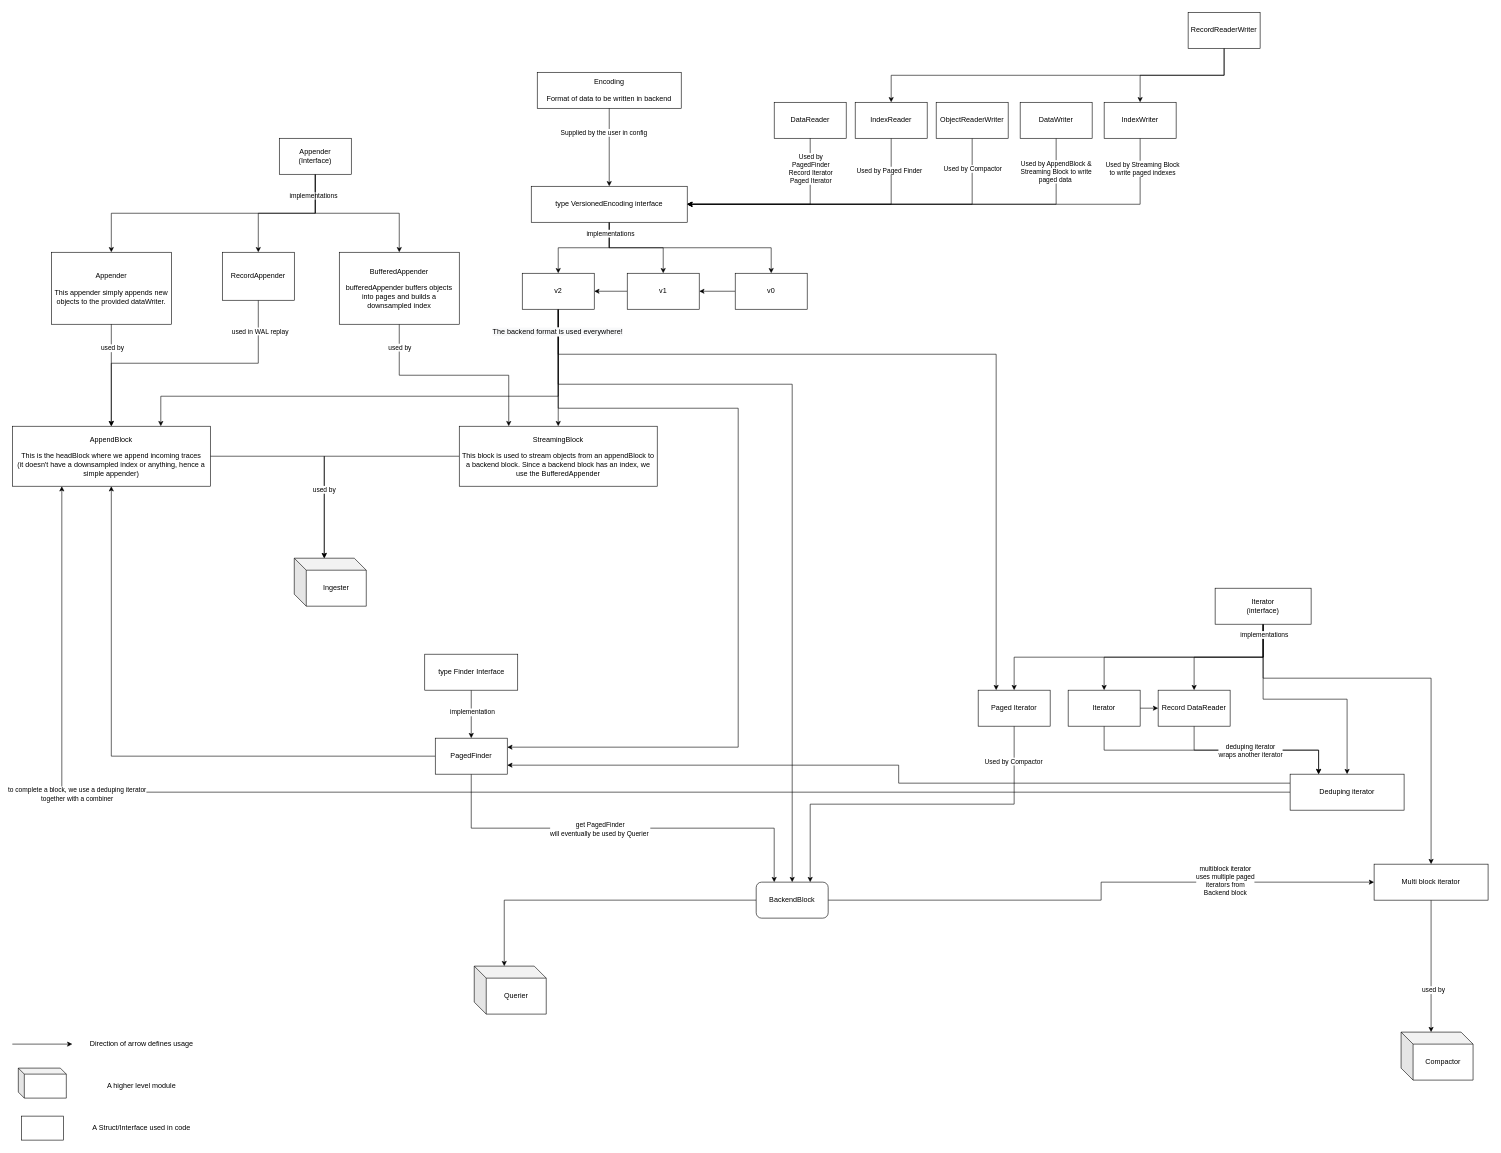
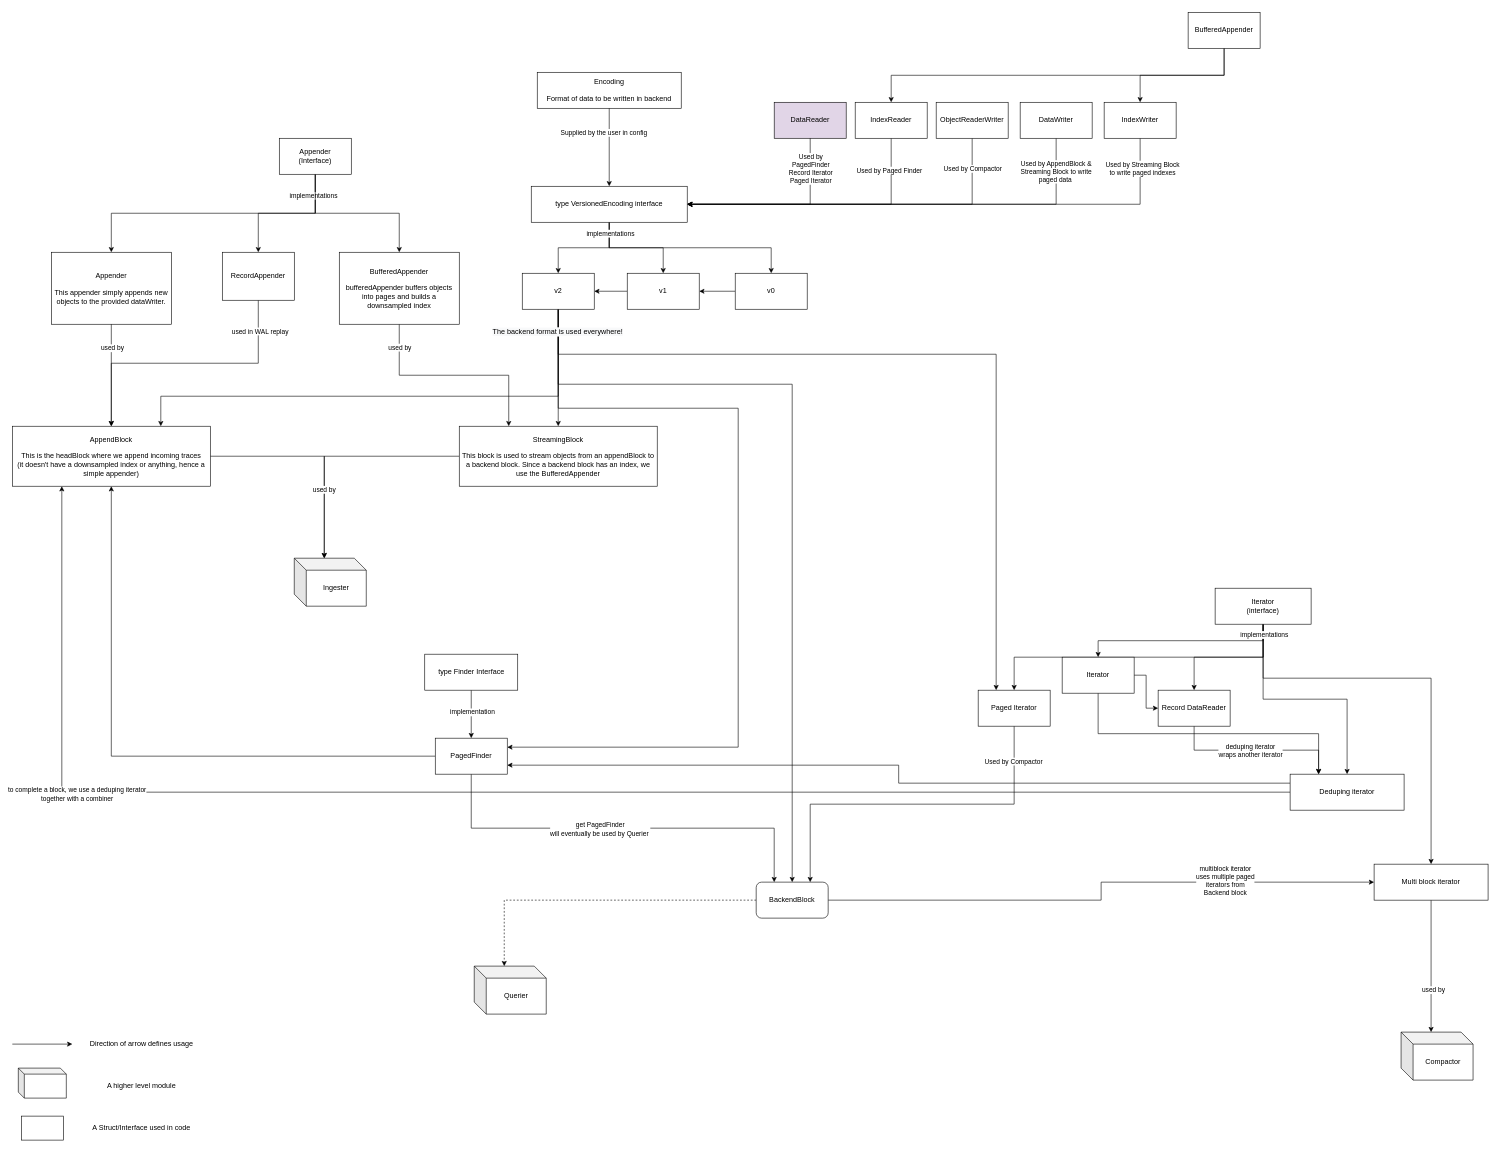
(1224, 30) -> (1224, 30)
(810, 120) -> (810, 120)
(1104, 708) -> (1098, 675)
(599, 900) -> (599, 900)
